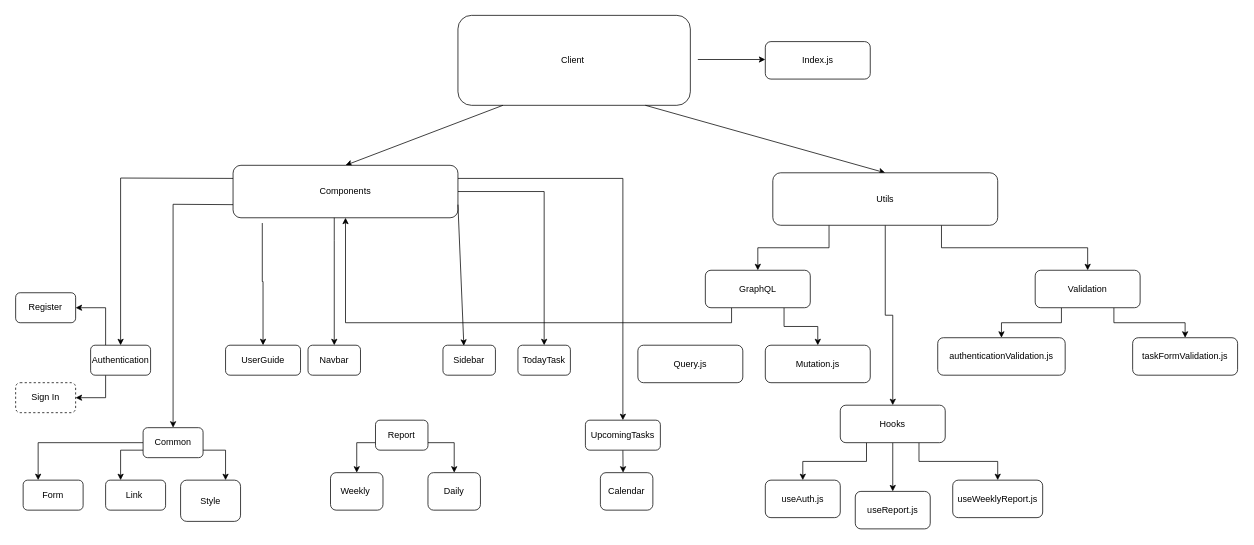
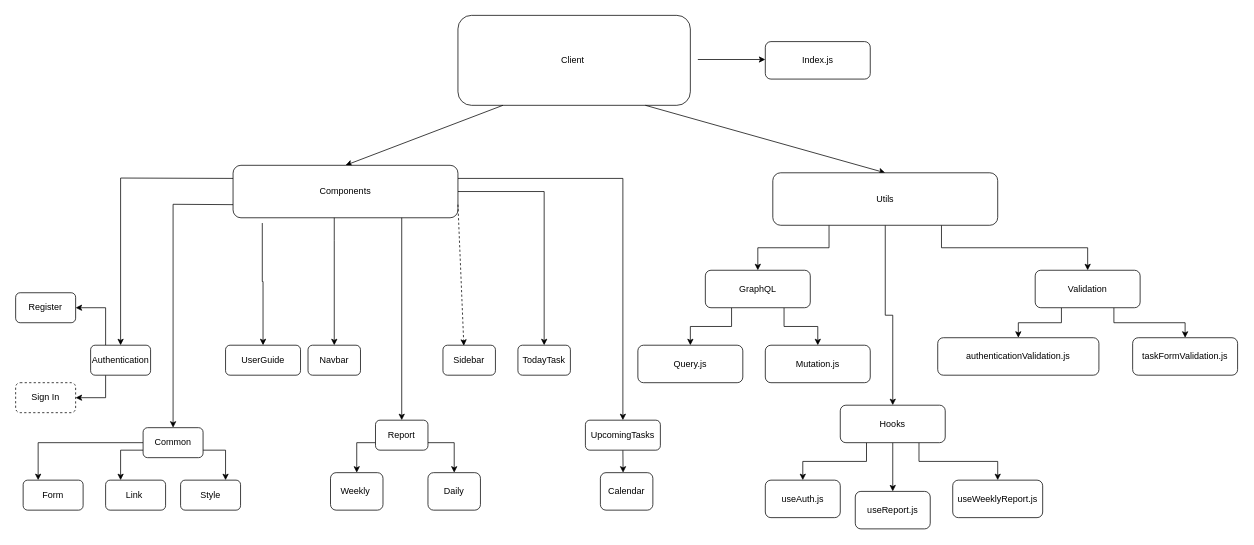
(461, 275) -> (461, 275)
none -> (402, 316)
(490, 323) -> (707, 327)
(1002, 357) -> (1019, 357)
(210, 501) -> (210, 495)
